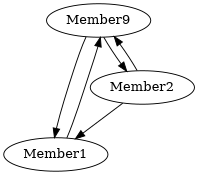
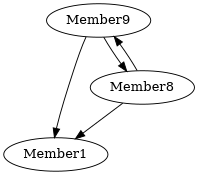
(142, 87) -> (142, 87)
(83, 93) -> none
